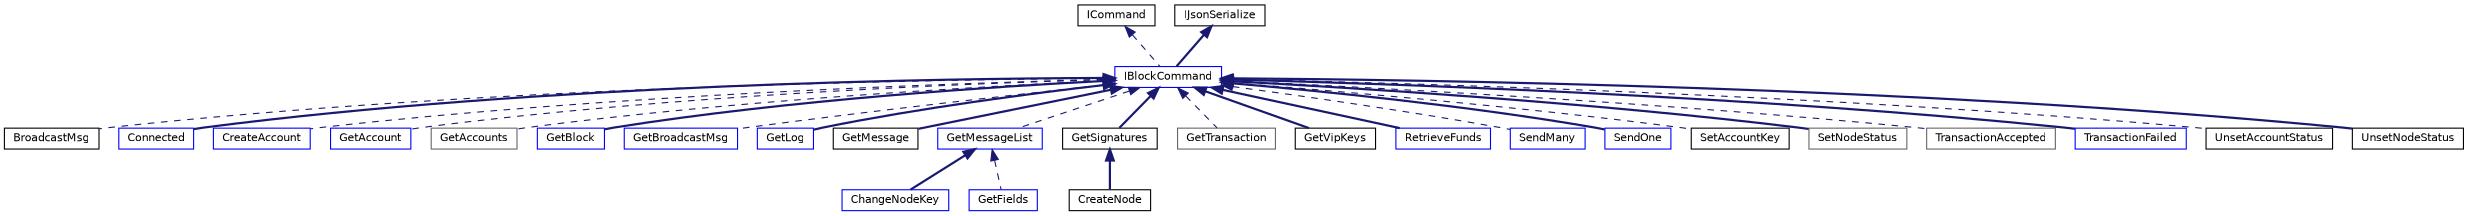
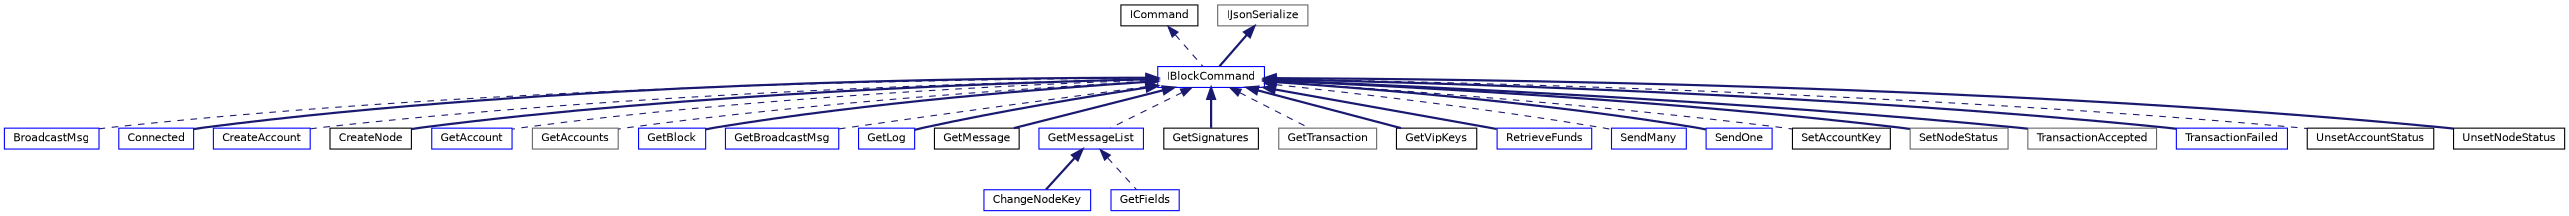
(1220, 15) -> (1263, 15)
(1667, 107) -> (1784, 108)
(52, 139) -> (52, 139)
(1110, 175) -> (778, 95)
